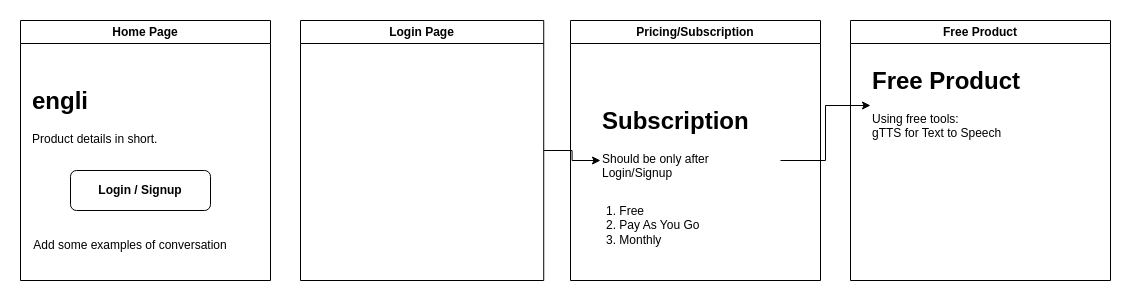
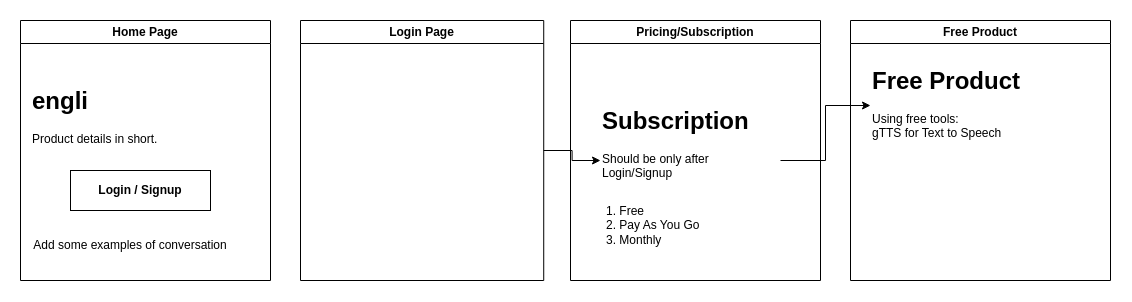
(141, 191) -> (141, 191)
